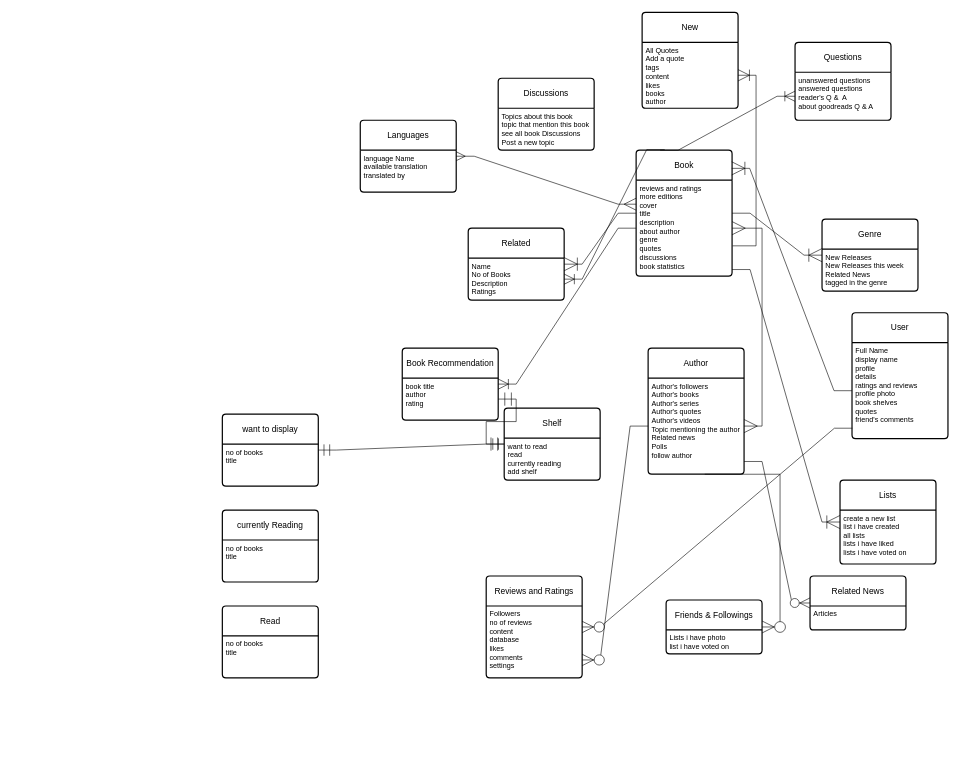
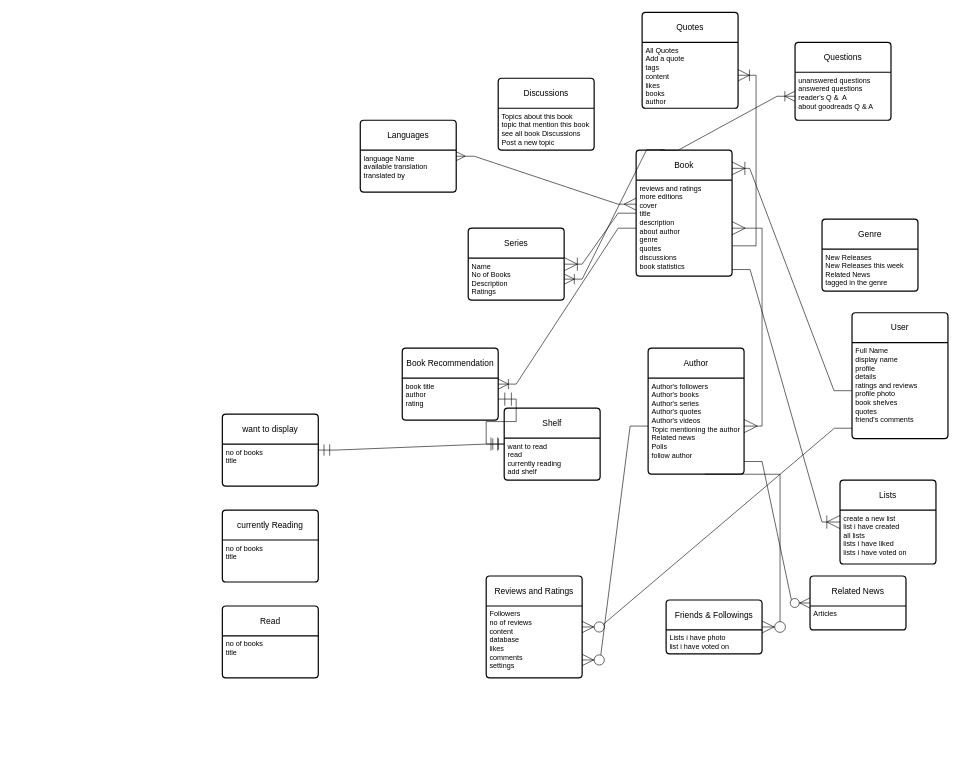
(690, 27) -> (690, 27)
(780, 237) -> none
(516, 243) -> (516, 243)
